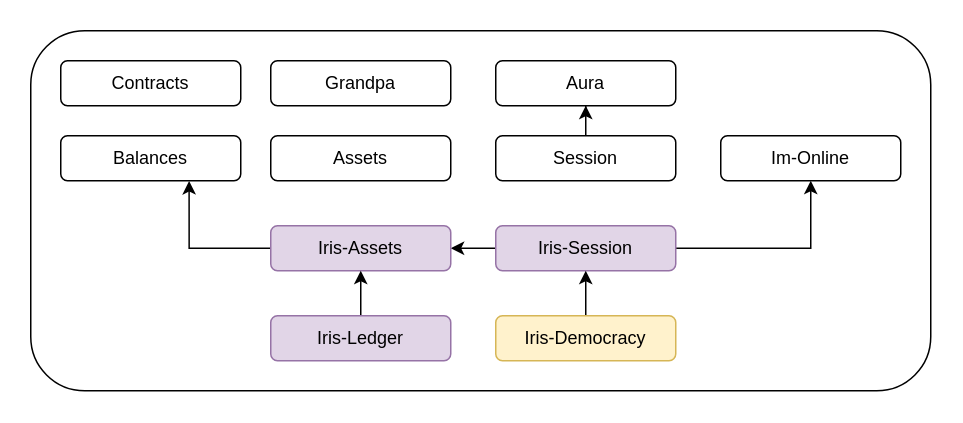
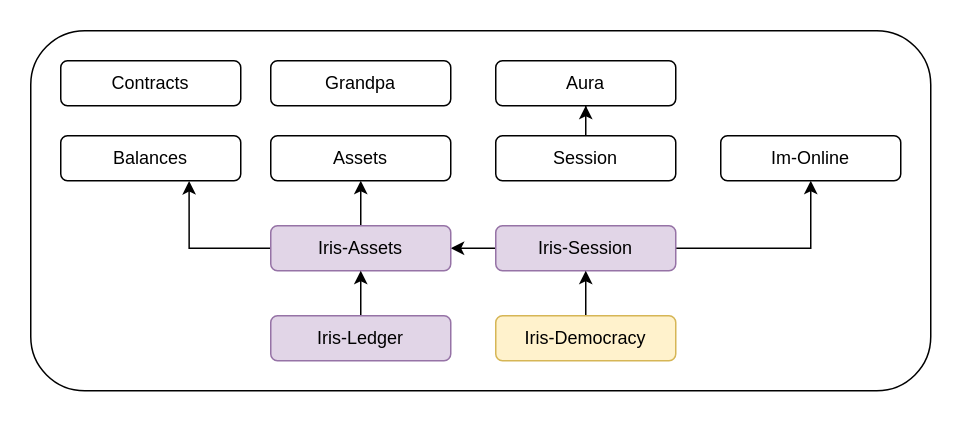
none -> (361, 198)
